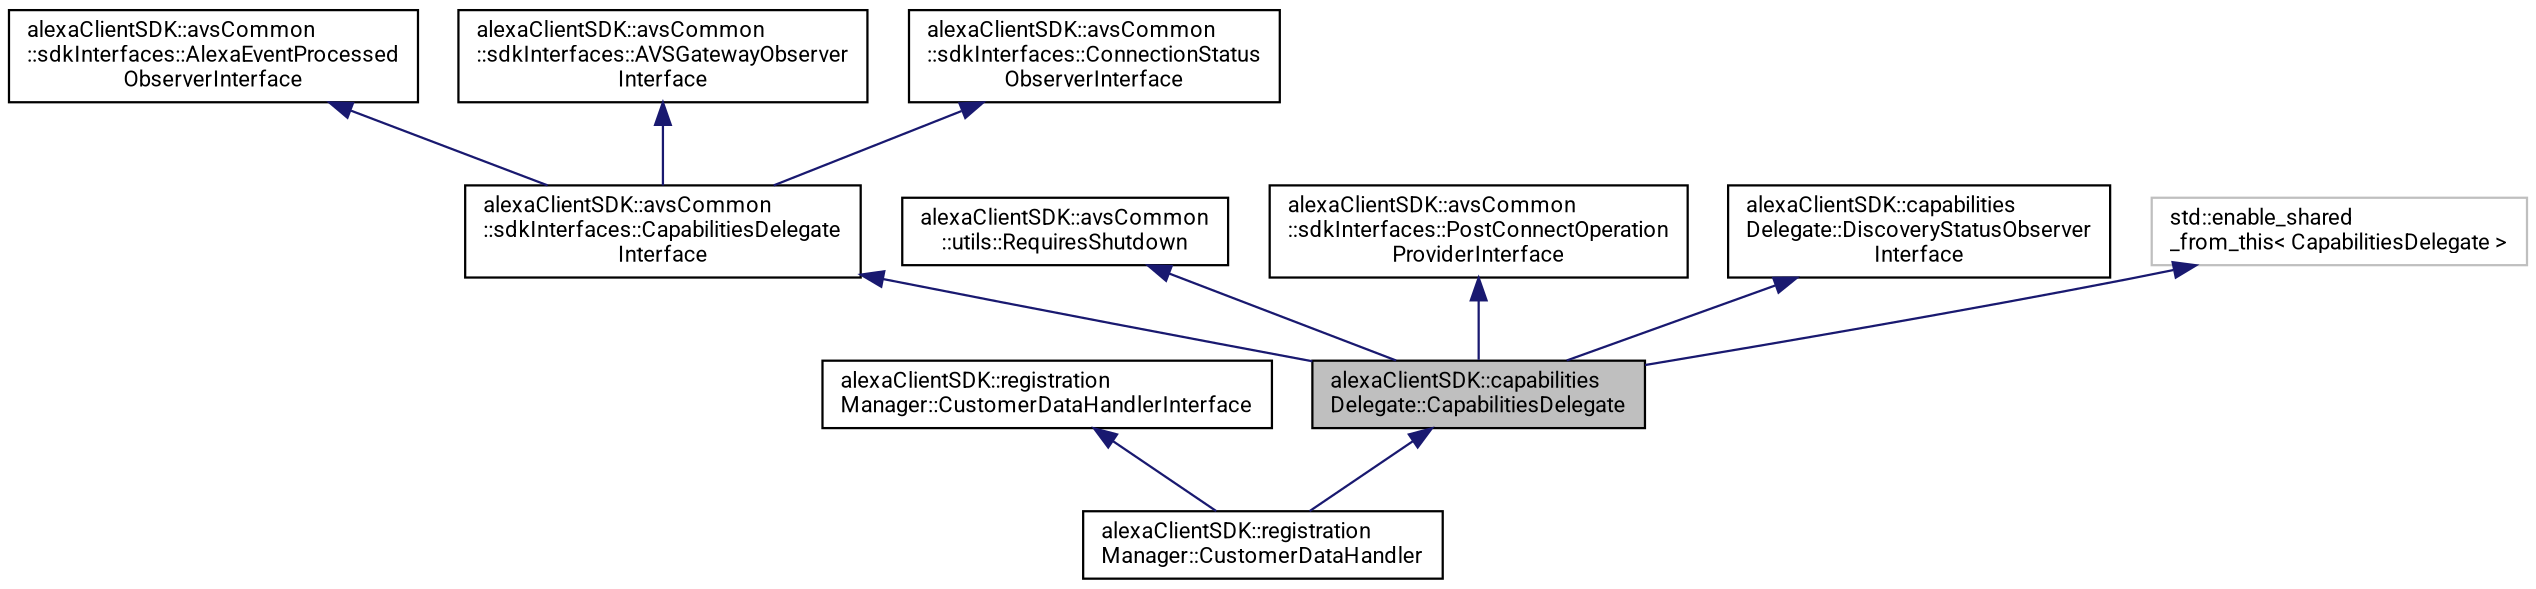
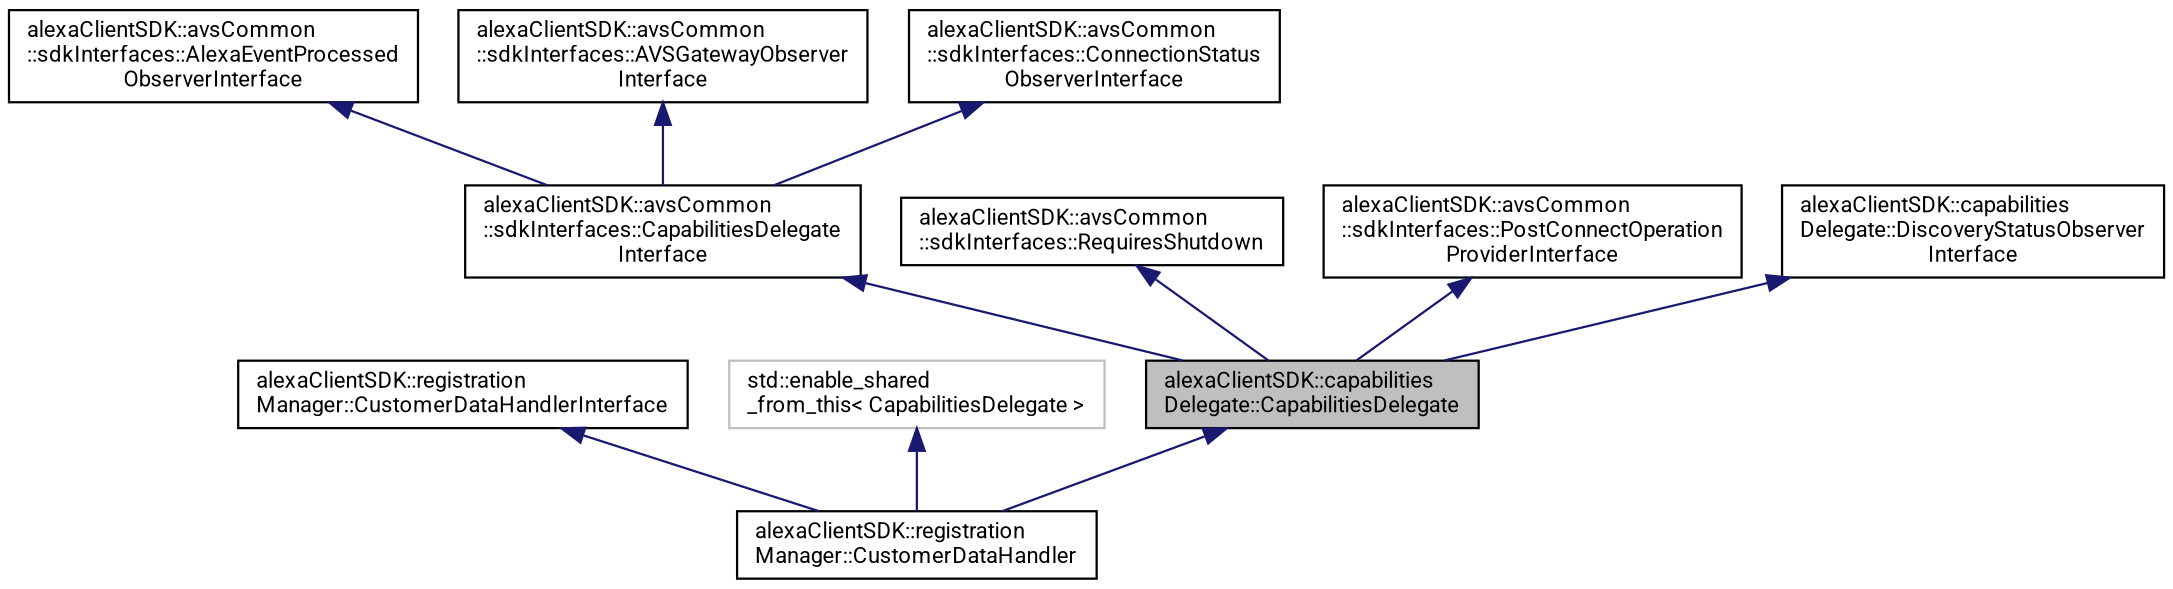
(1065, 231) -> (1092, 231)
(1910, 320) -> (917, 481)
